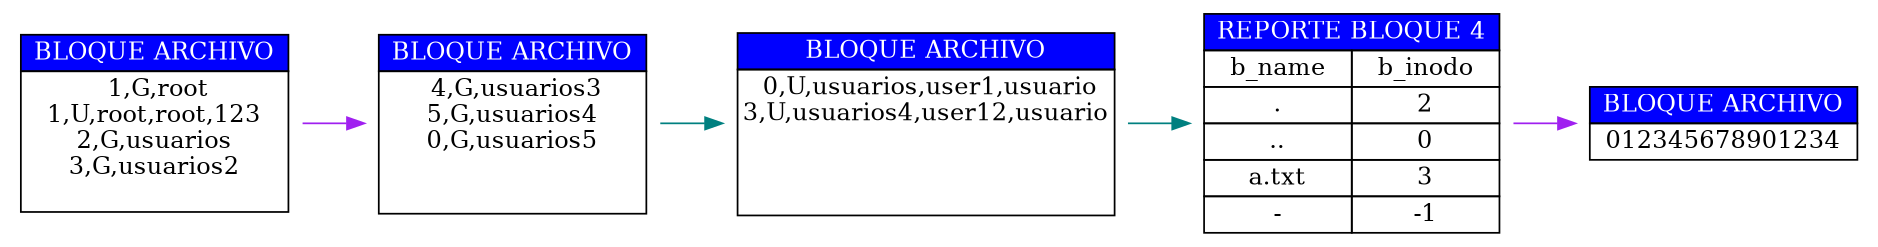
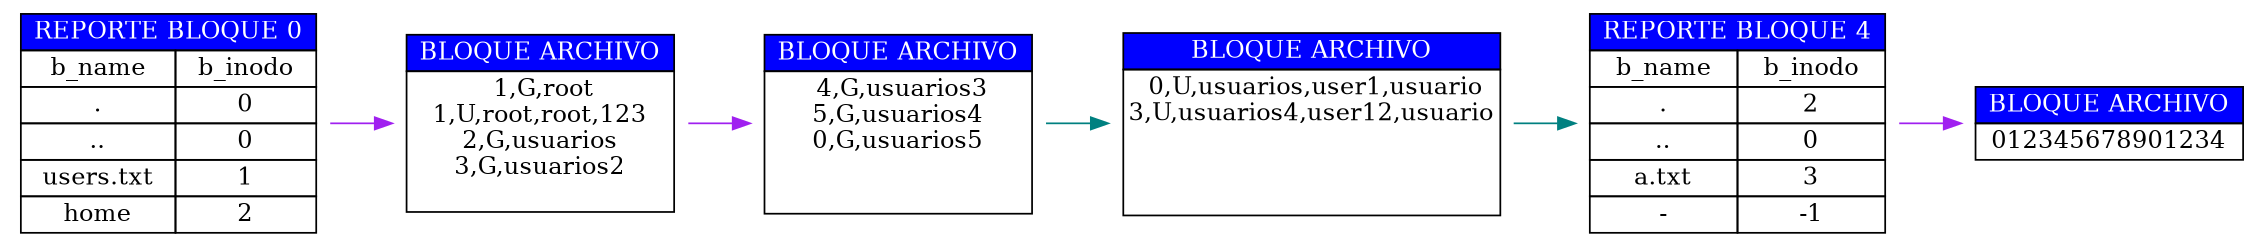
none -> (169, 123)
